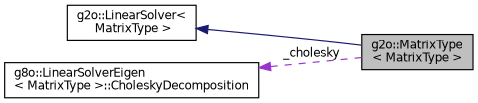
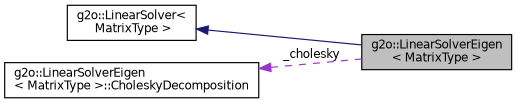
(417, 52) -> (437, 52)
(132, 80) -> (132, 80)
